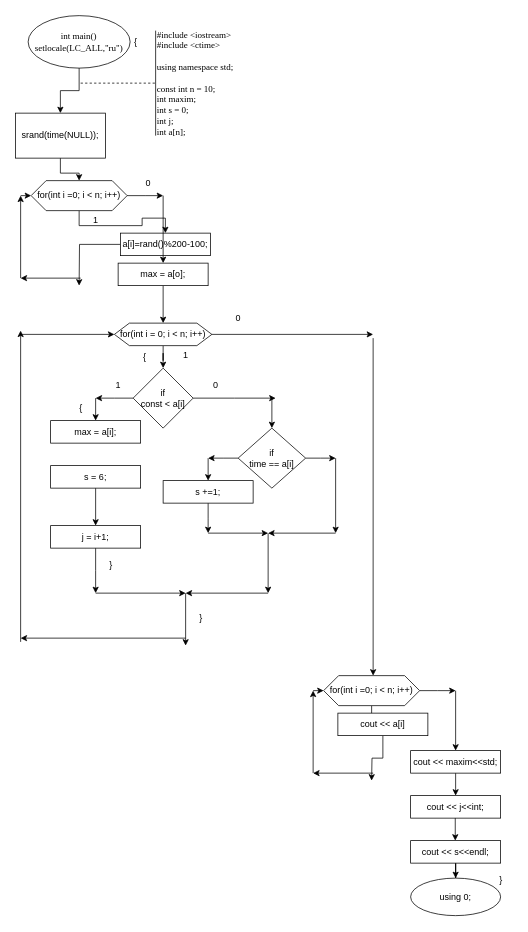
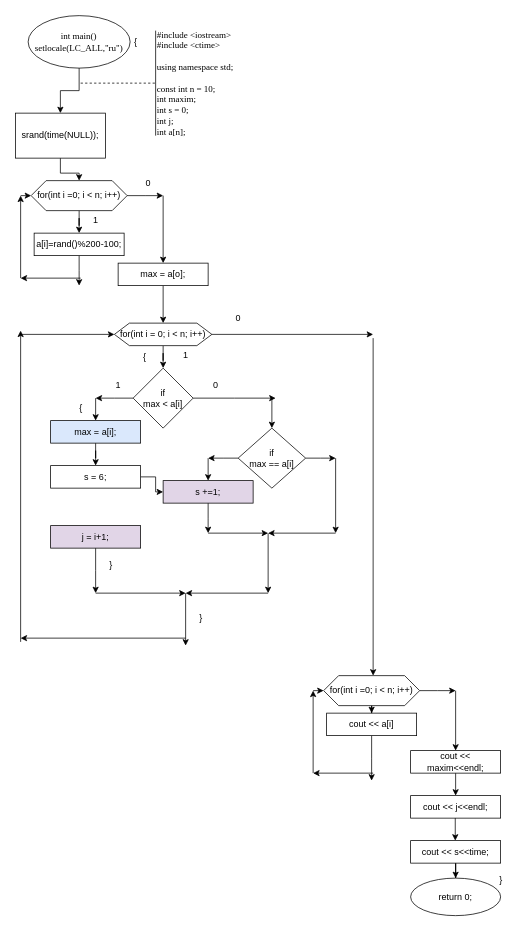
(165, 244) -> (79, 244)
(163, 398) -> (163, 398)
(96, 432) -> (96, 432)
none -> (96, 457)
(272, 458) -> (272, 458)
(208, 492) -> (208, 492)
(96, 504) -> (156, 484)
(96, 537) -> (96, 537)
(383, 724) -> (372, 724)
(456, 762) -> (456, 762)
(456, 807) -> (456, 807)
(456, 852) -> (456, 852)
(456, 897) -> (456, 897)
